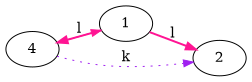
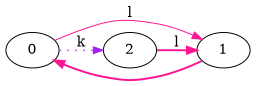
(168, 39) -> (172, 50)
(32, 49) -> (32, 50)
